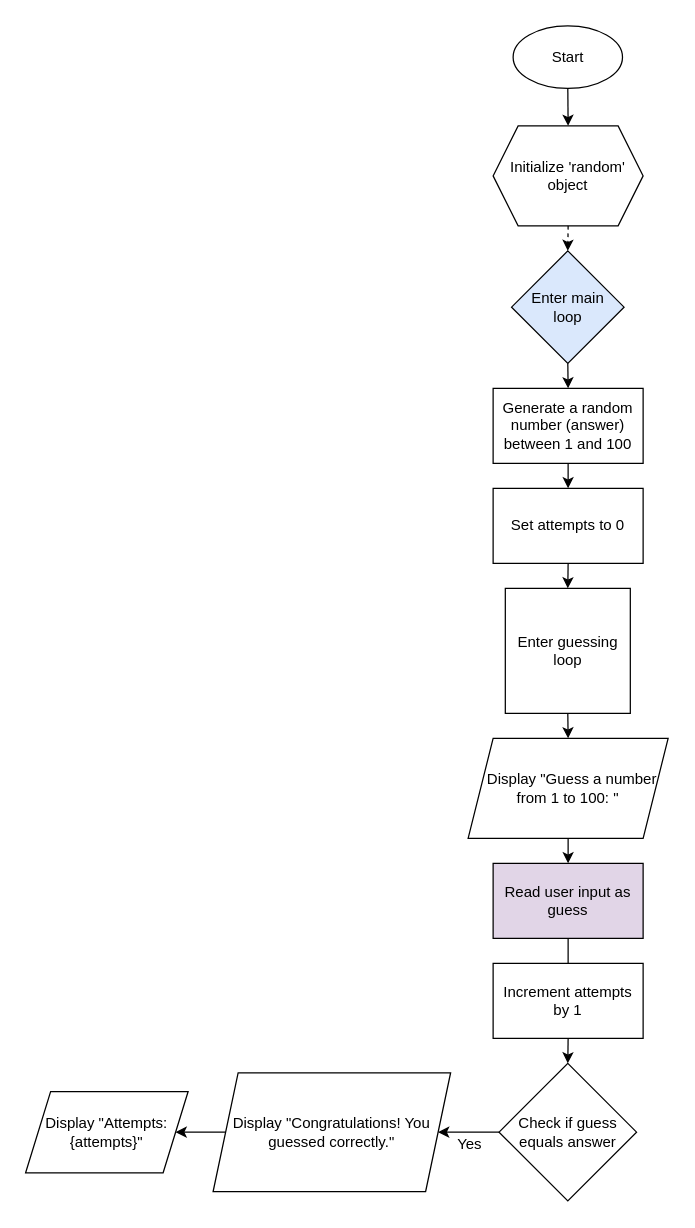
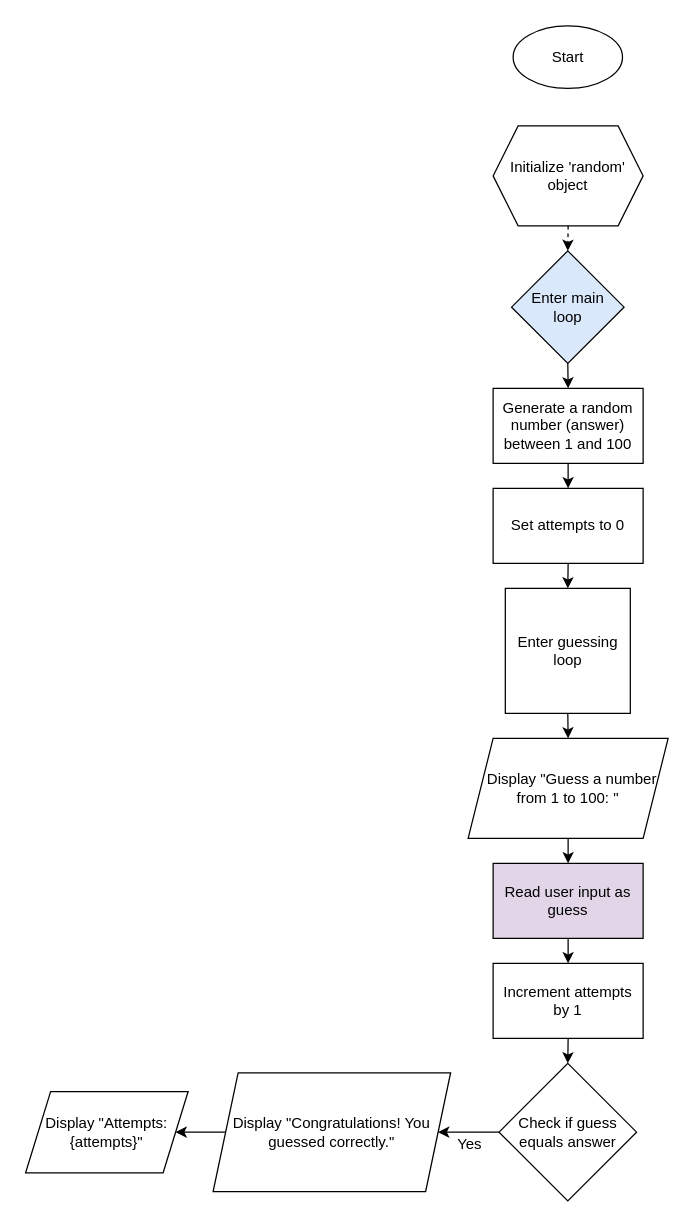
(568, 102) -> none
(568, 956) -> (568, 953)
